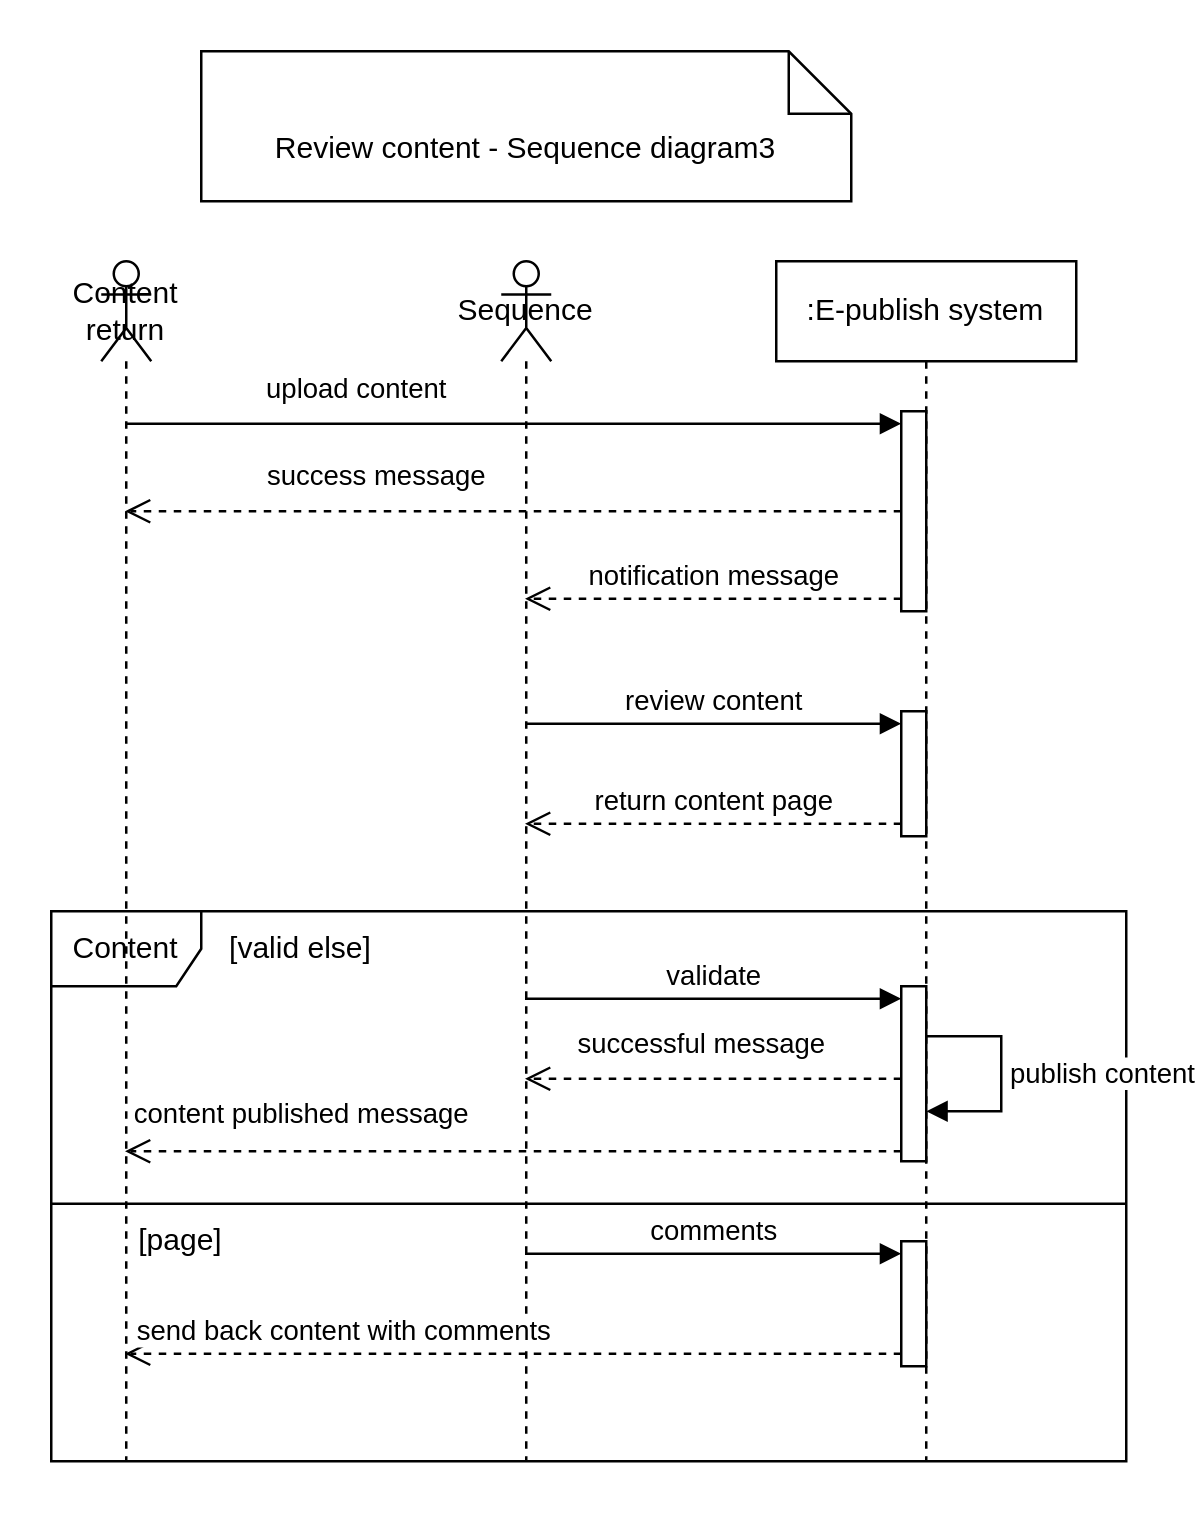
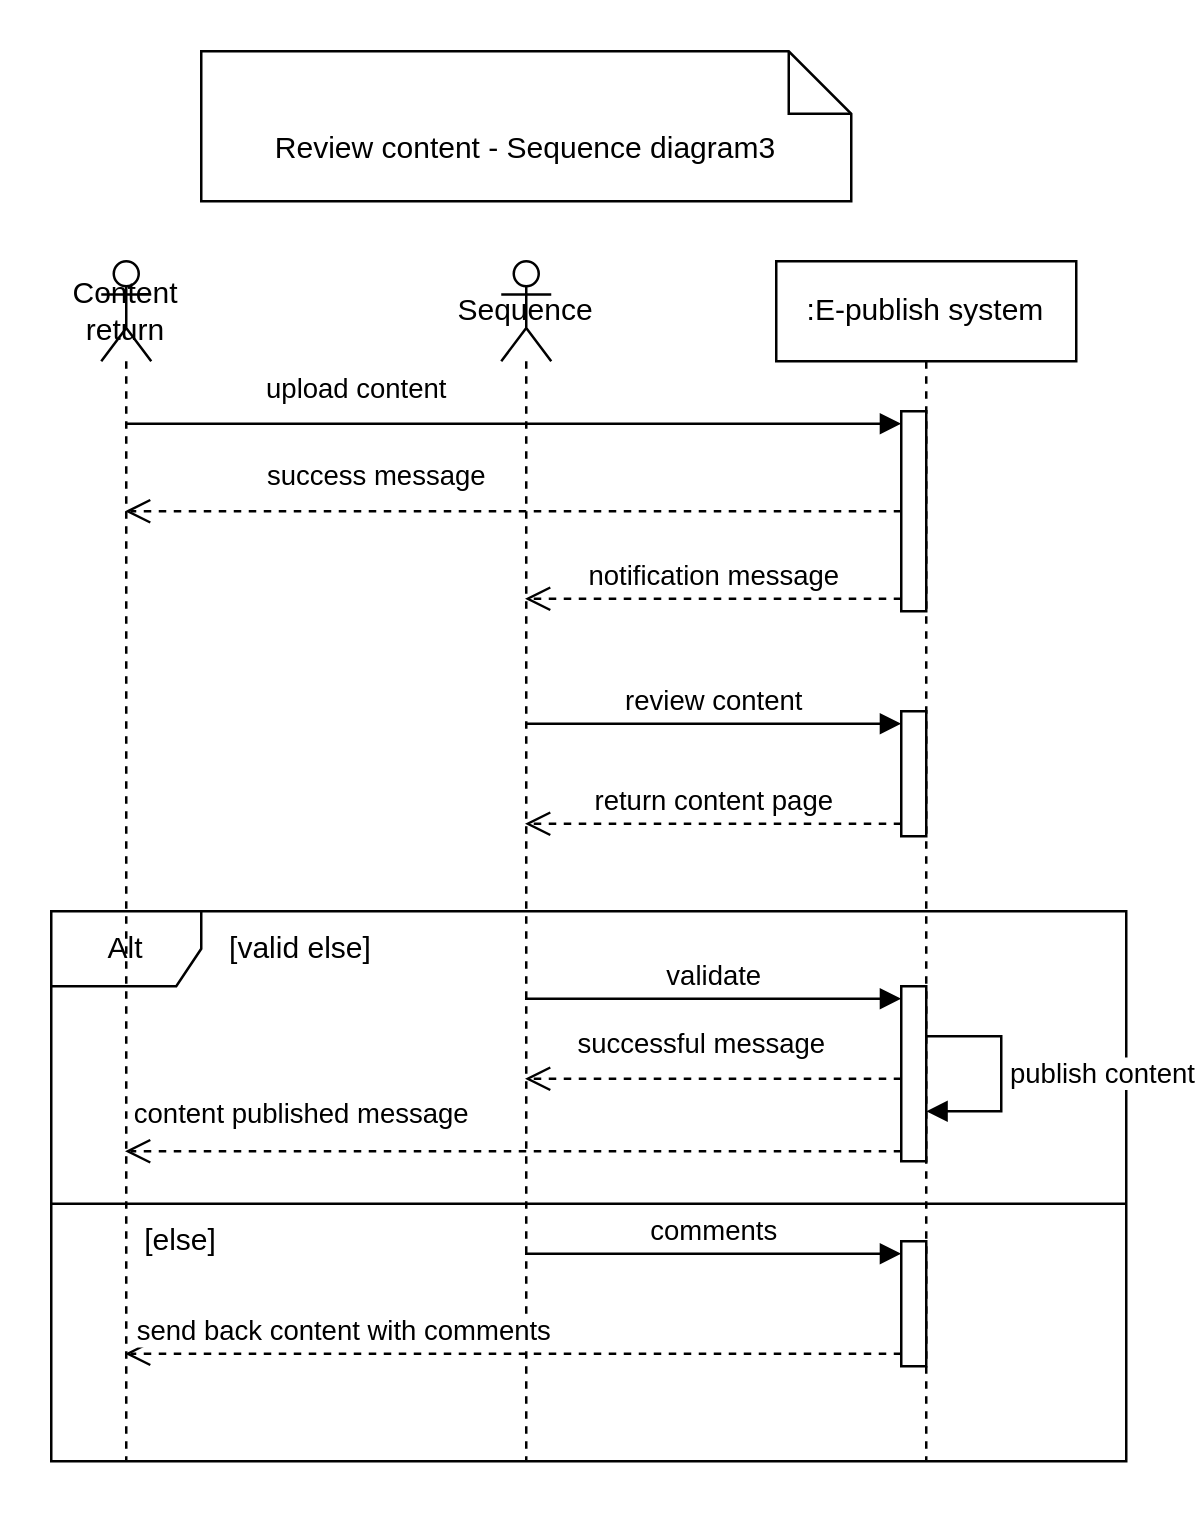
(126, 949) -> (126, 949)
(181, 1241) -> (181, 1241)
